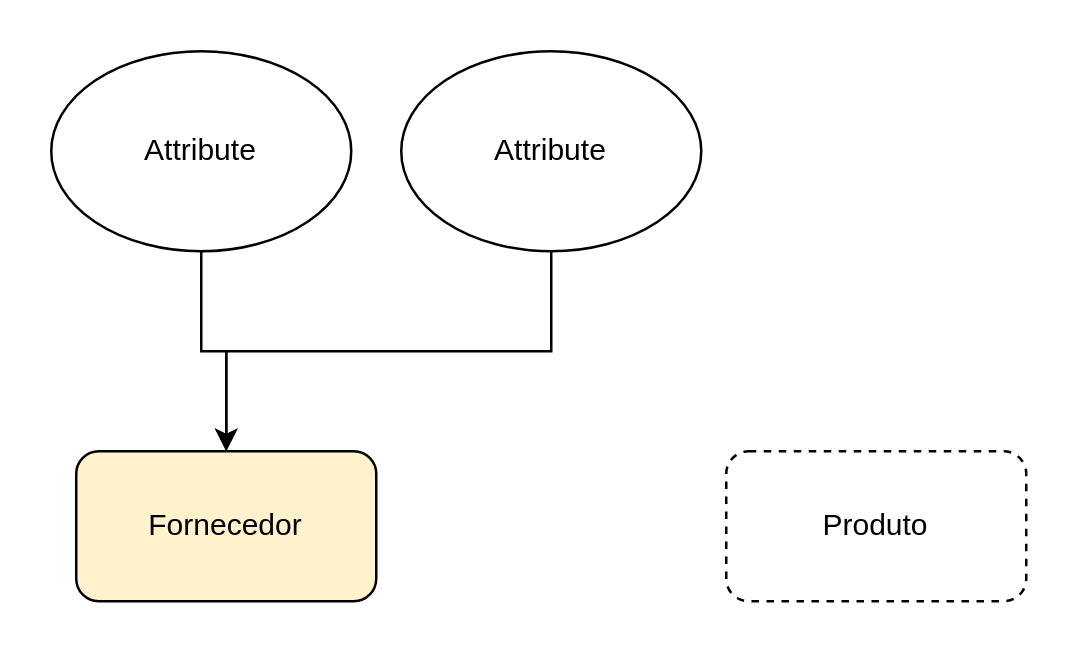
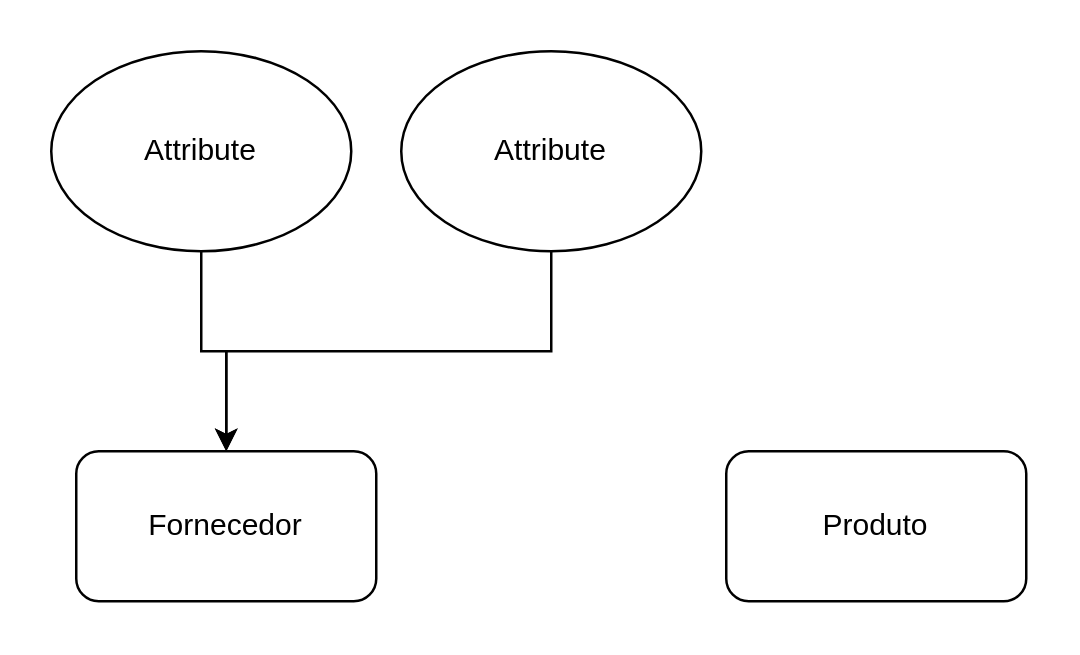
(226, 526) -> (226, 526)
(876, 526) -> (876, 526)
